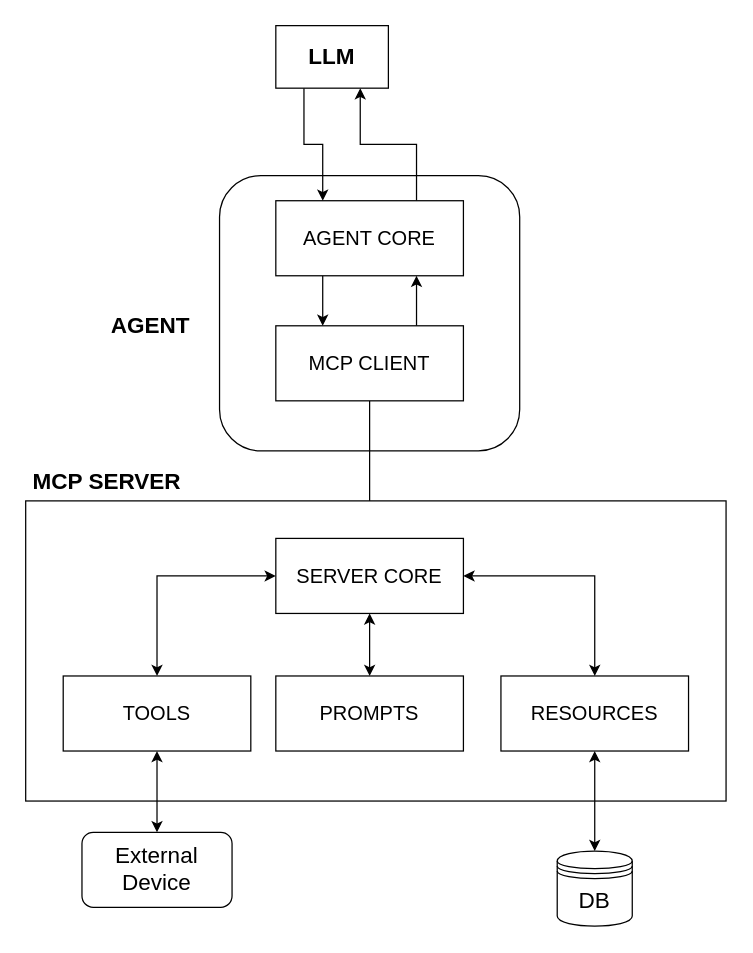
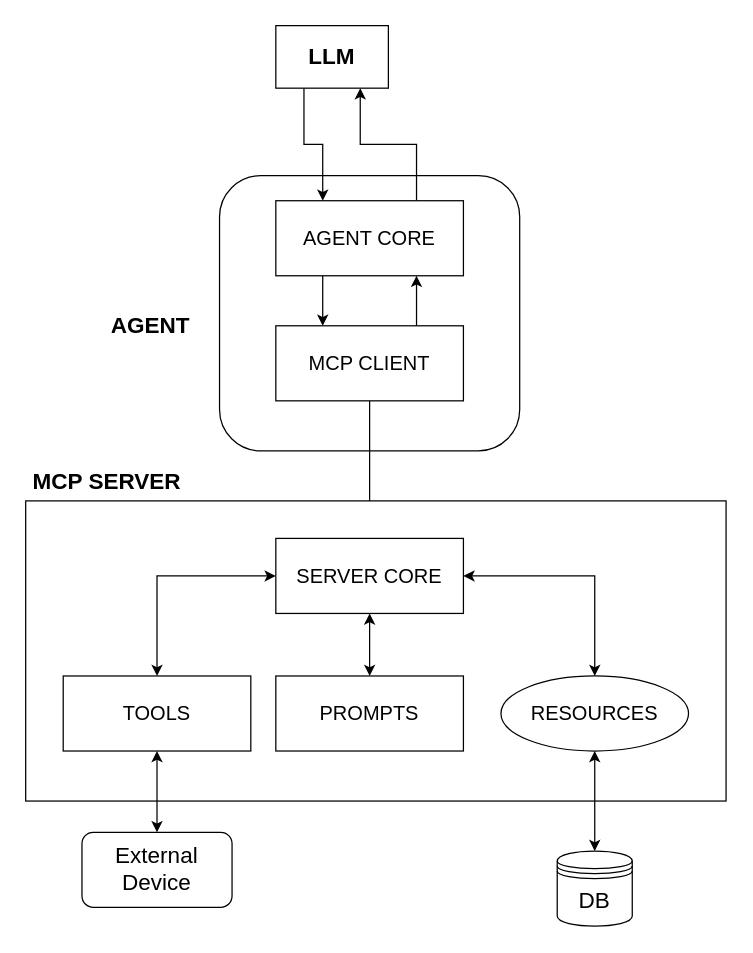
(594, 713) -> (594, 713)
